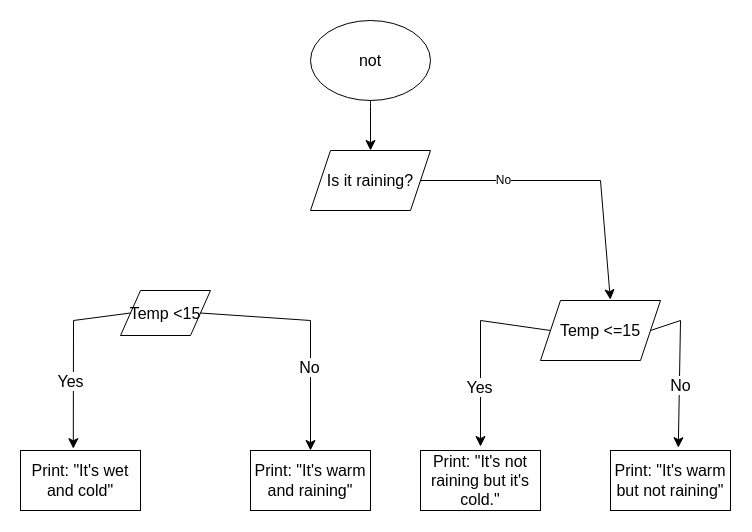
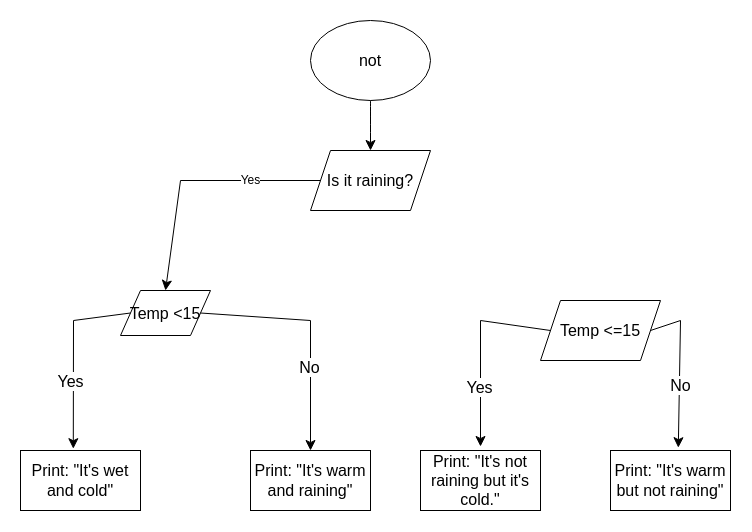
none -> (200, 181)
(566, 181) -> none
